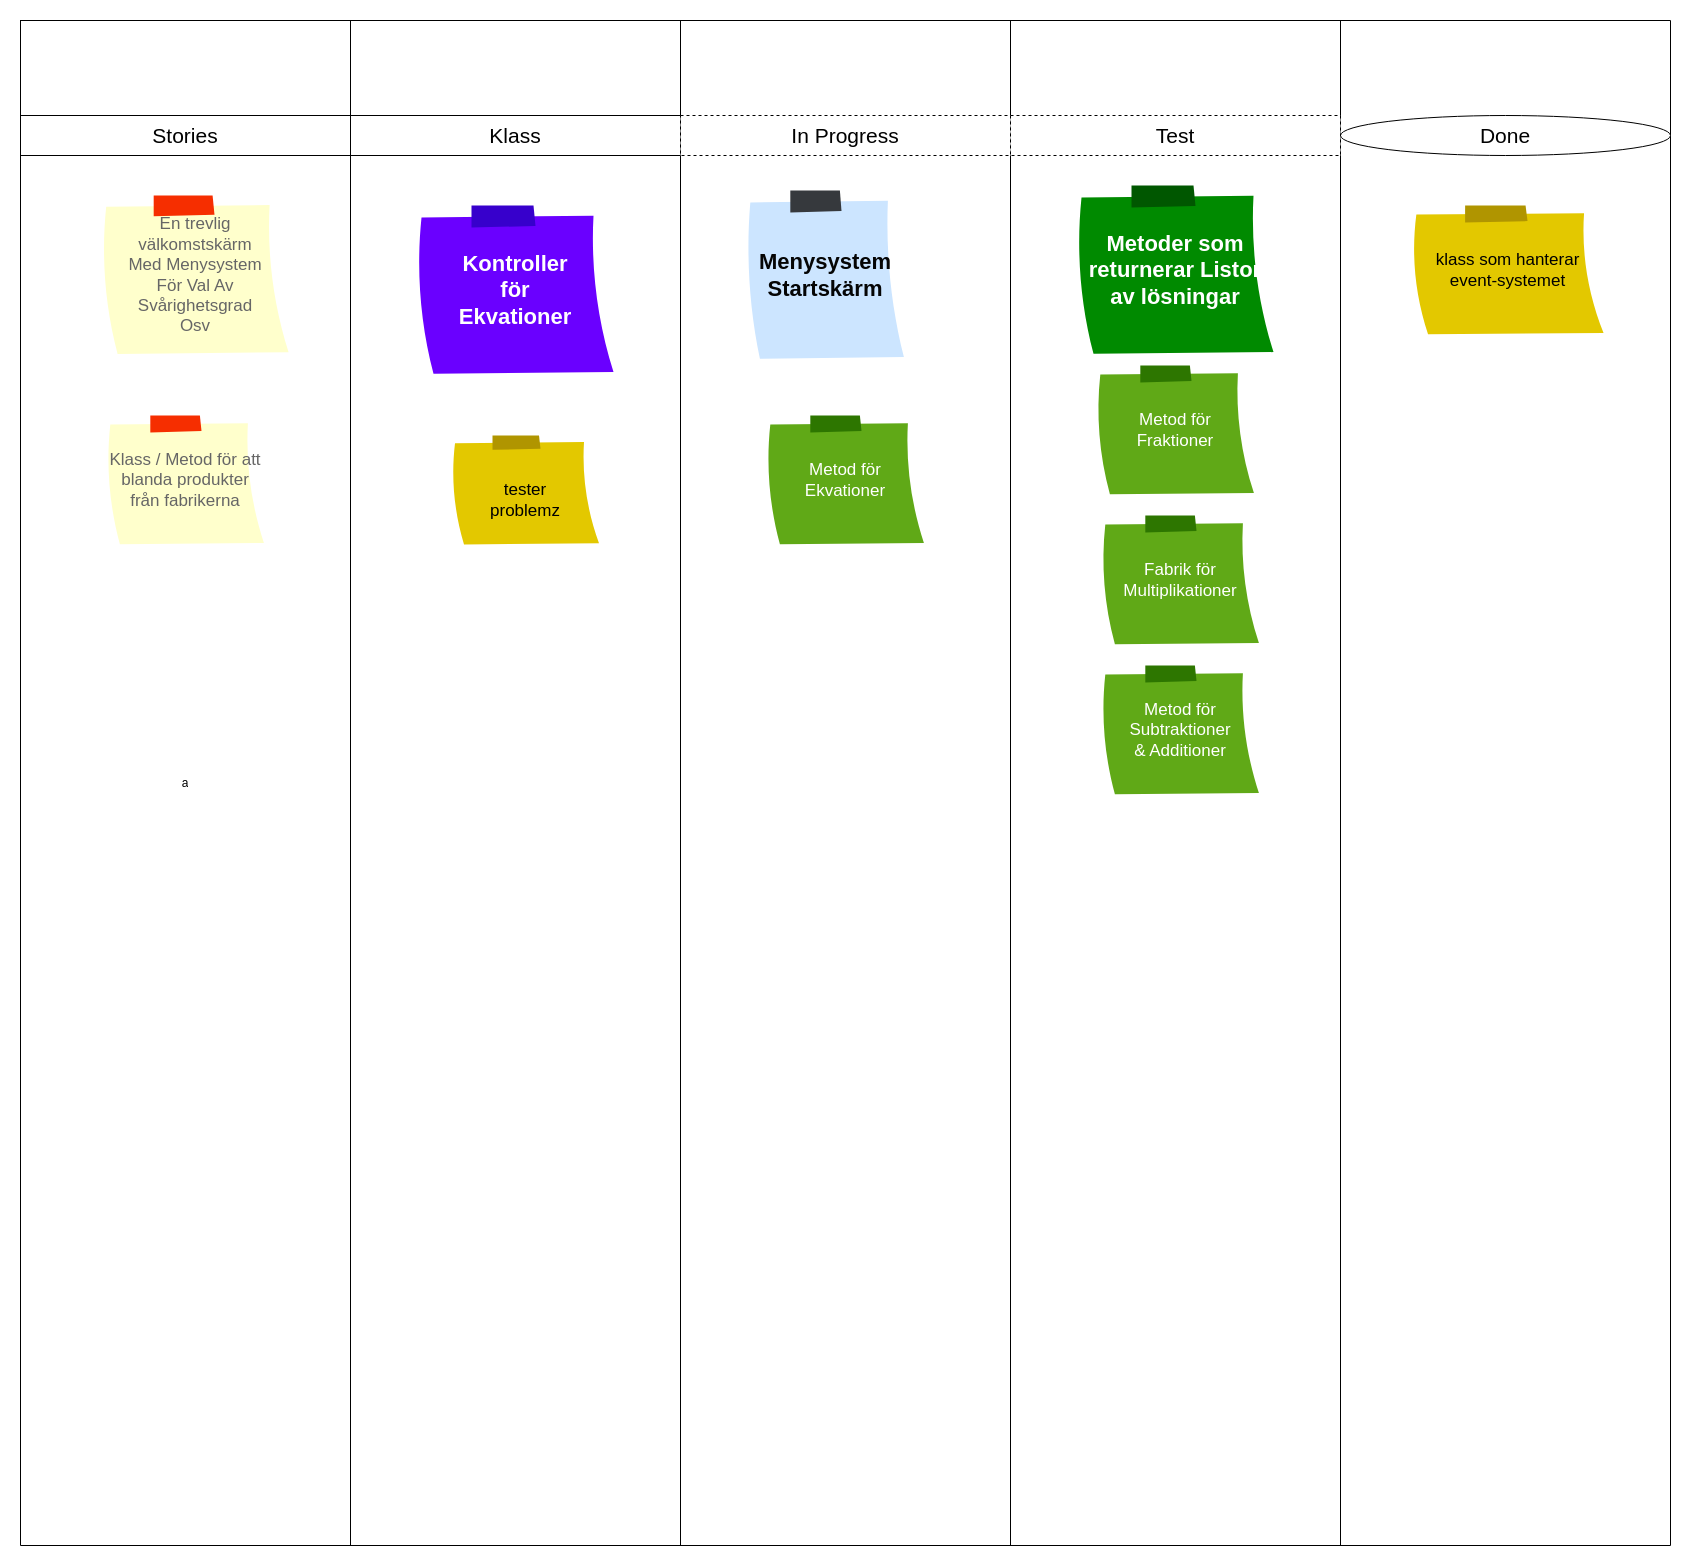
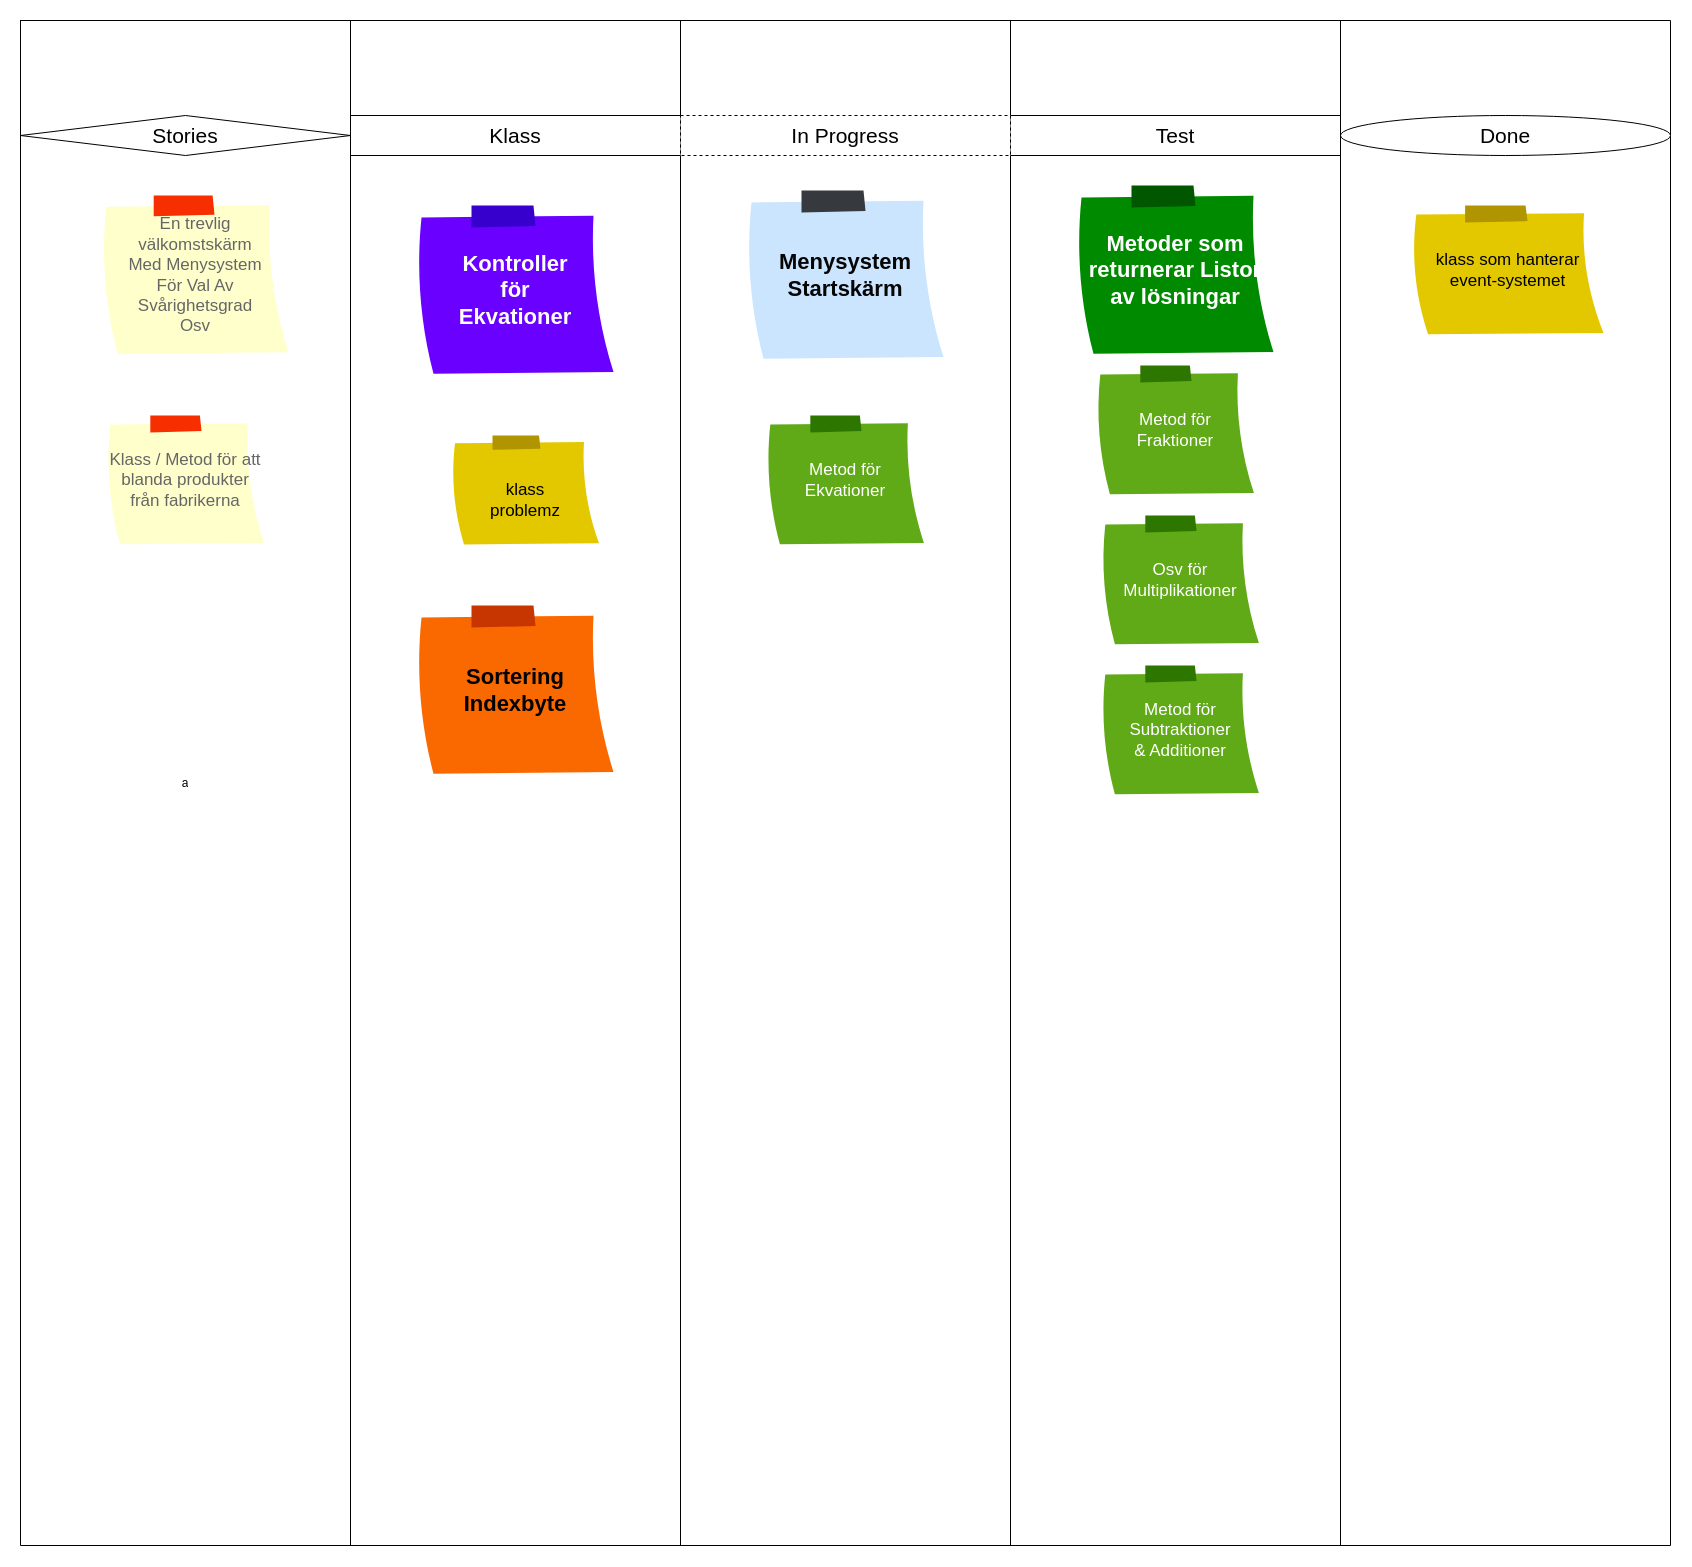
(186, 136) -> (186, 136)
(1176, 136) -> (1176, 136)
(826, 276) -> (846, 276)
(526, 491) -> (526, 491)
(1181, 581) -> (1181, 581)
none -> (516, 691)
